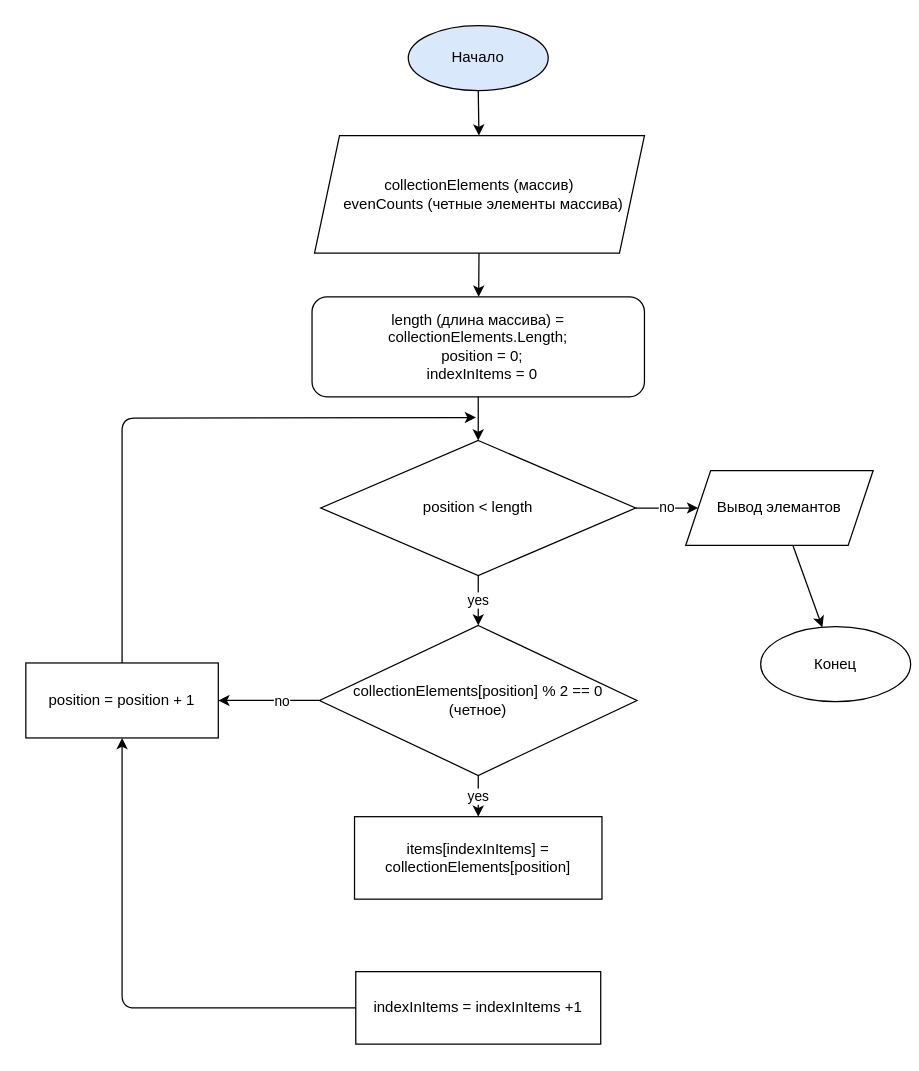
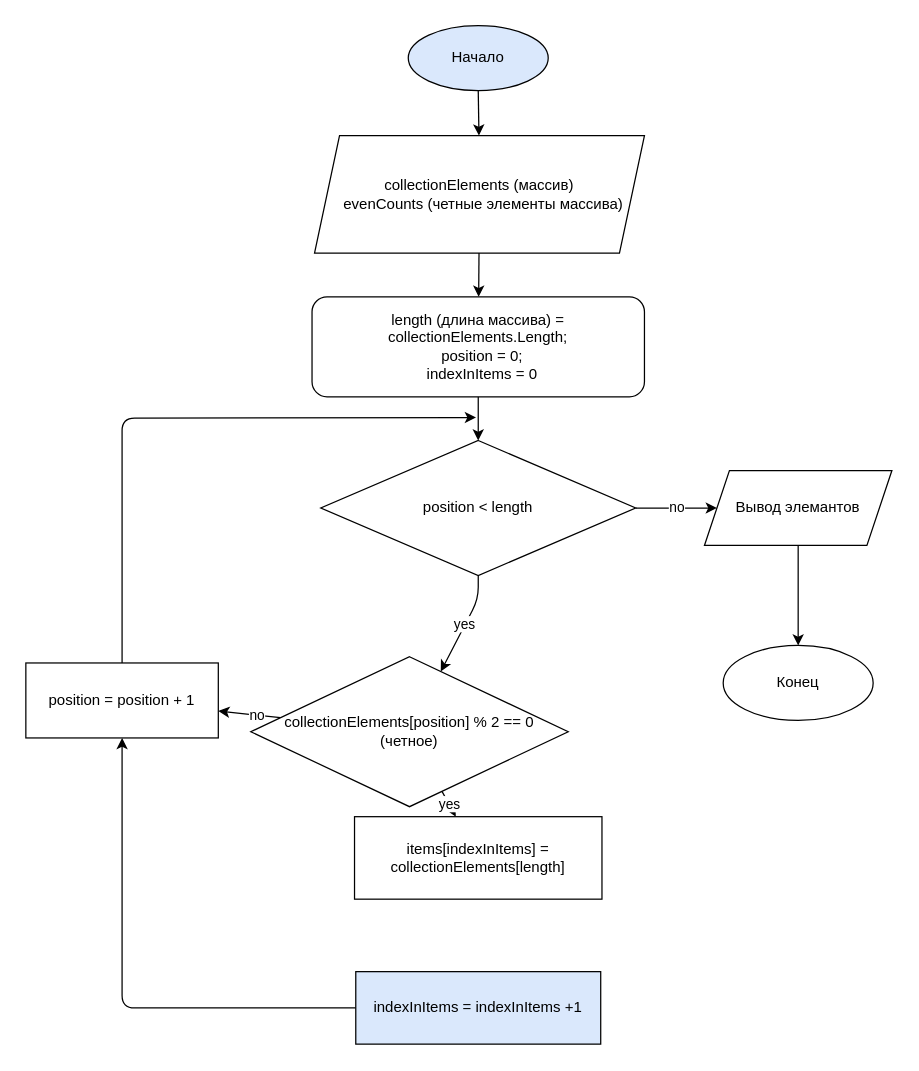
(779, 508) -> (798, 508)
(836, 664) -> (798, 683)
(478, 701) -> (409, 732)
(478, 858) -> (478, 858)
(478, 1008) -> (478, 1008)
